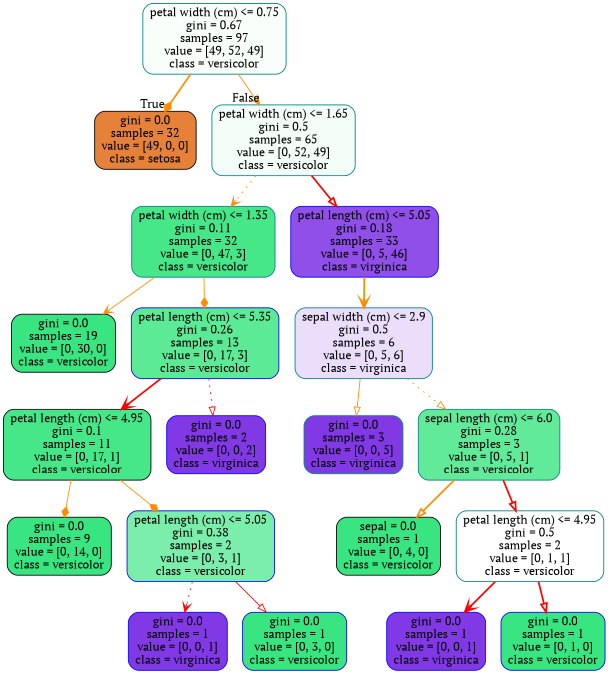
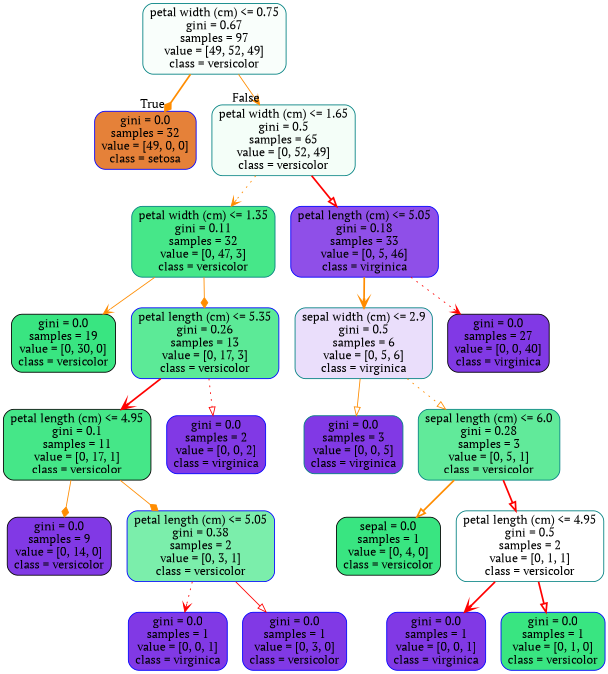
(145, 140) -> (145, 140)
none -> (498, 343)
(59, 546) -> (59, 546)
(295, 641) -> (295, 641)
